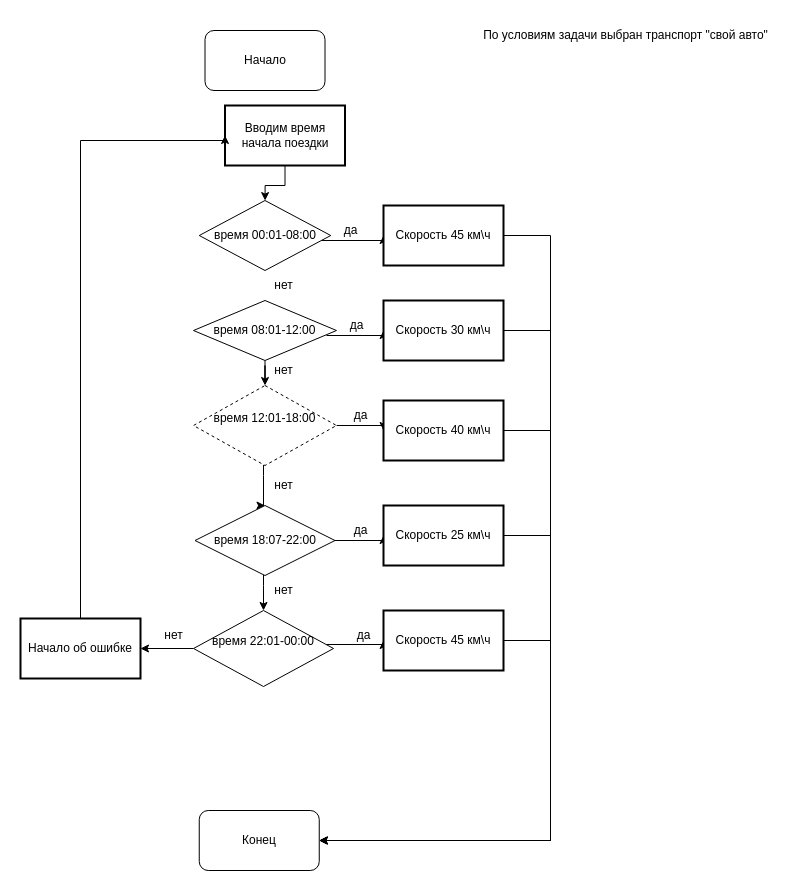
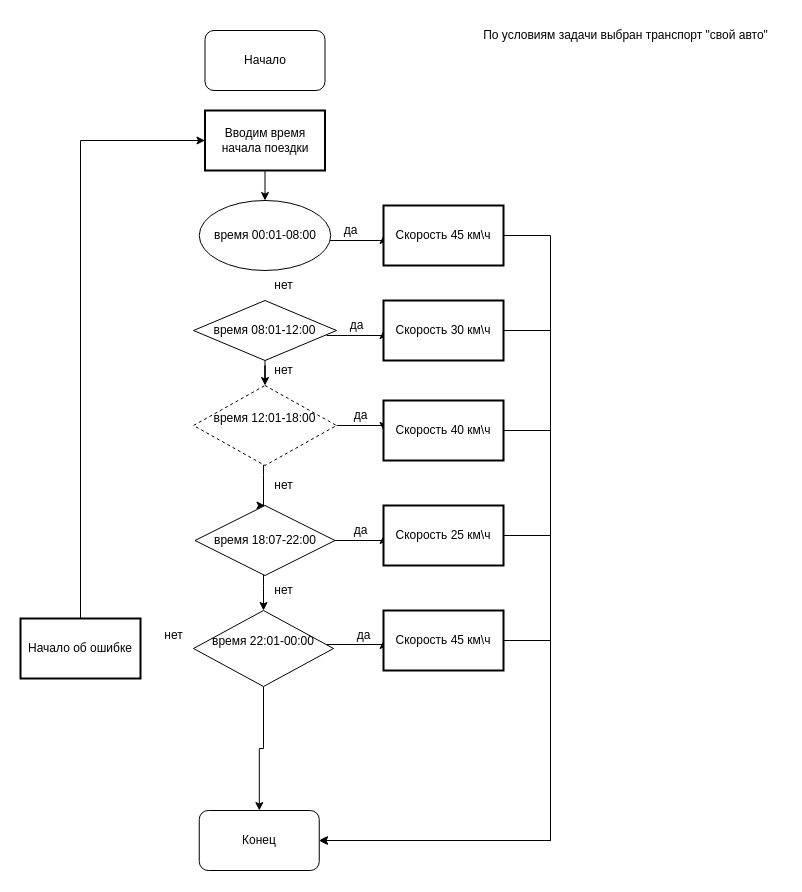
(285, 136) -> (265, 141)
(265, 236) -> (265, 236)
(170, 649) -> (264, 747)
